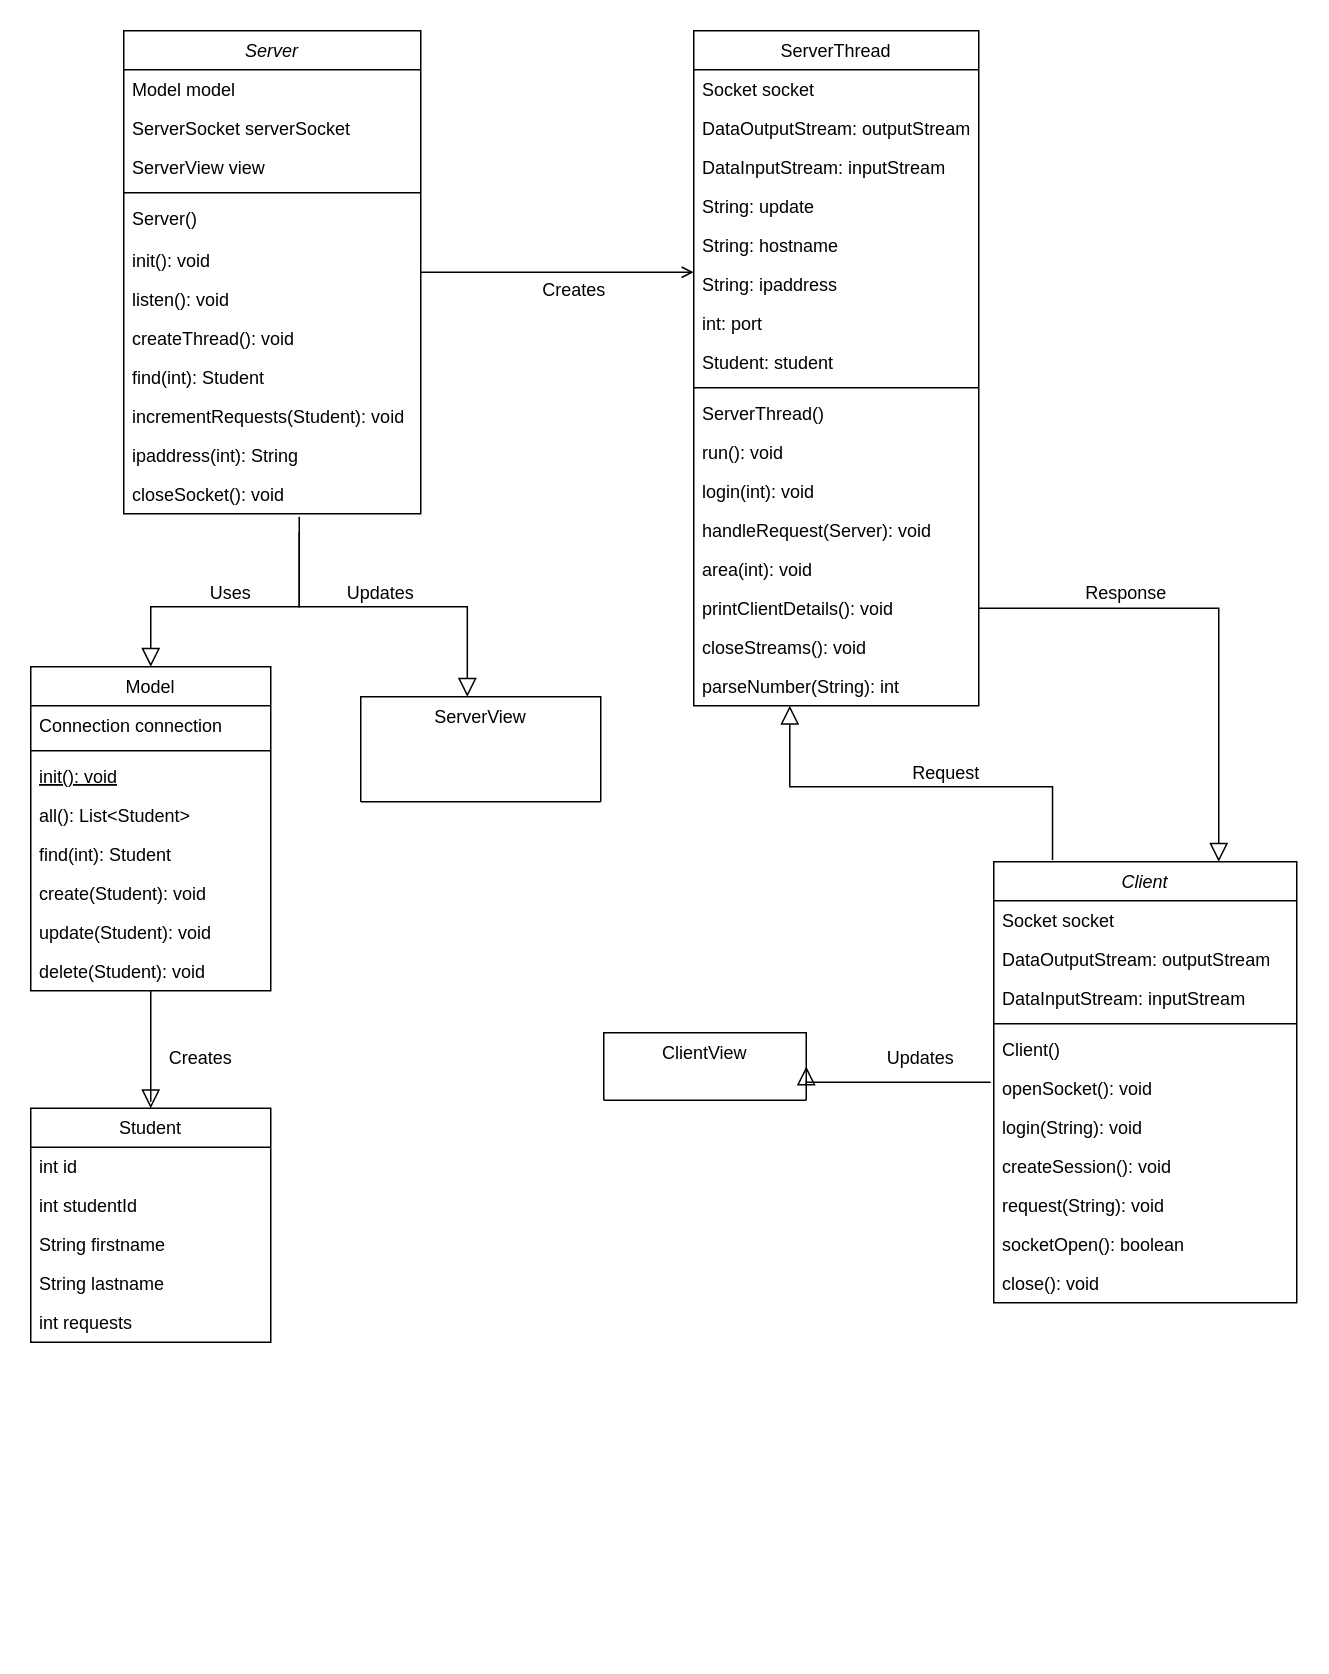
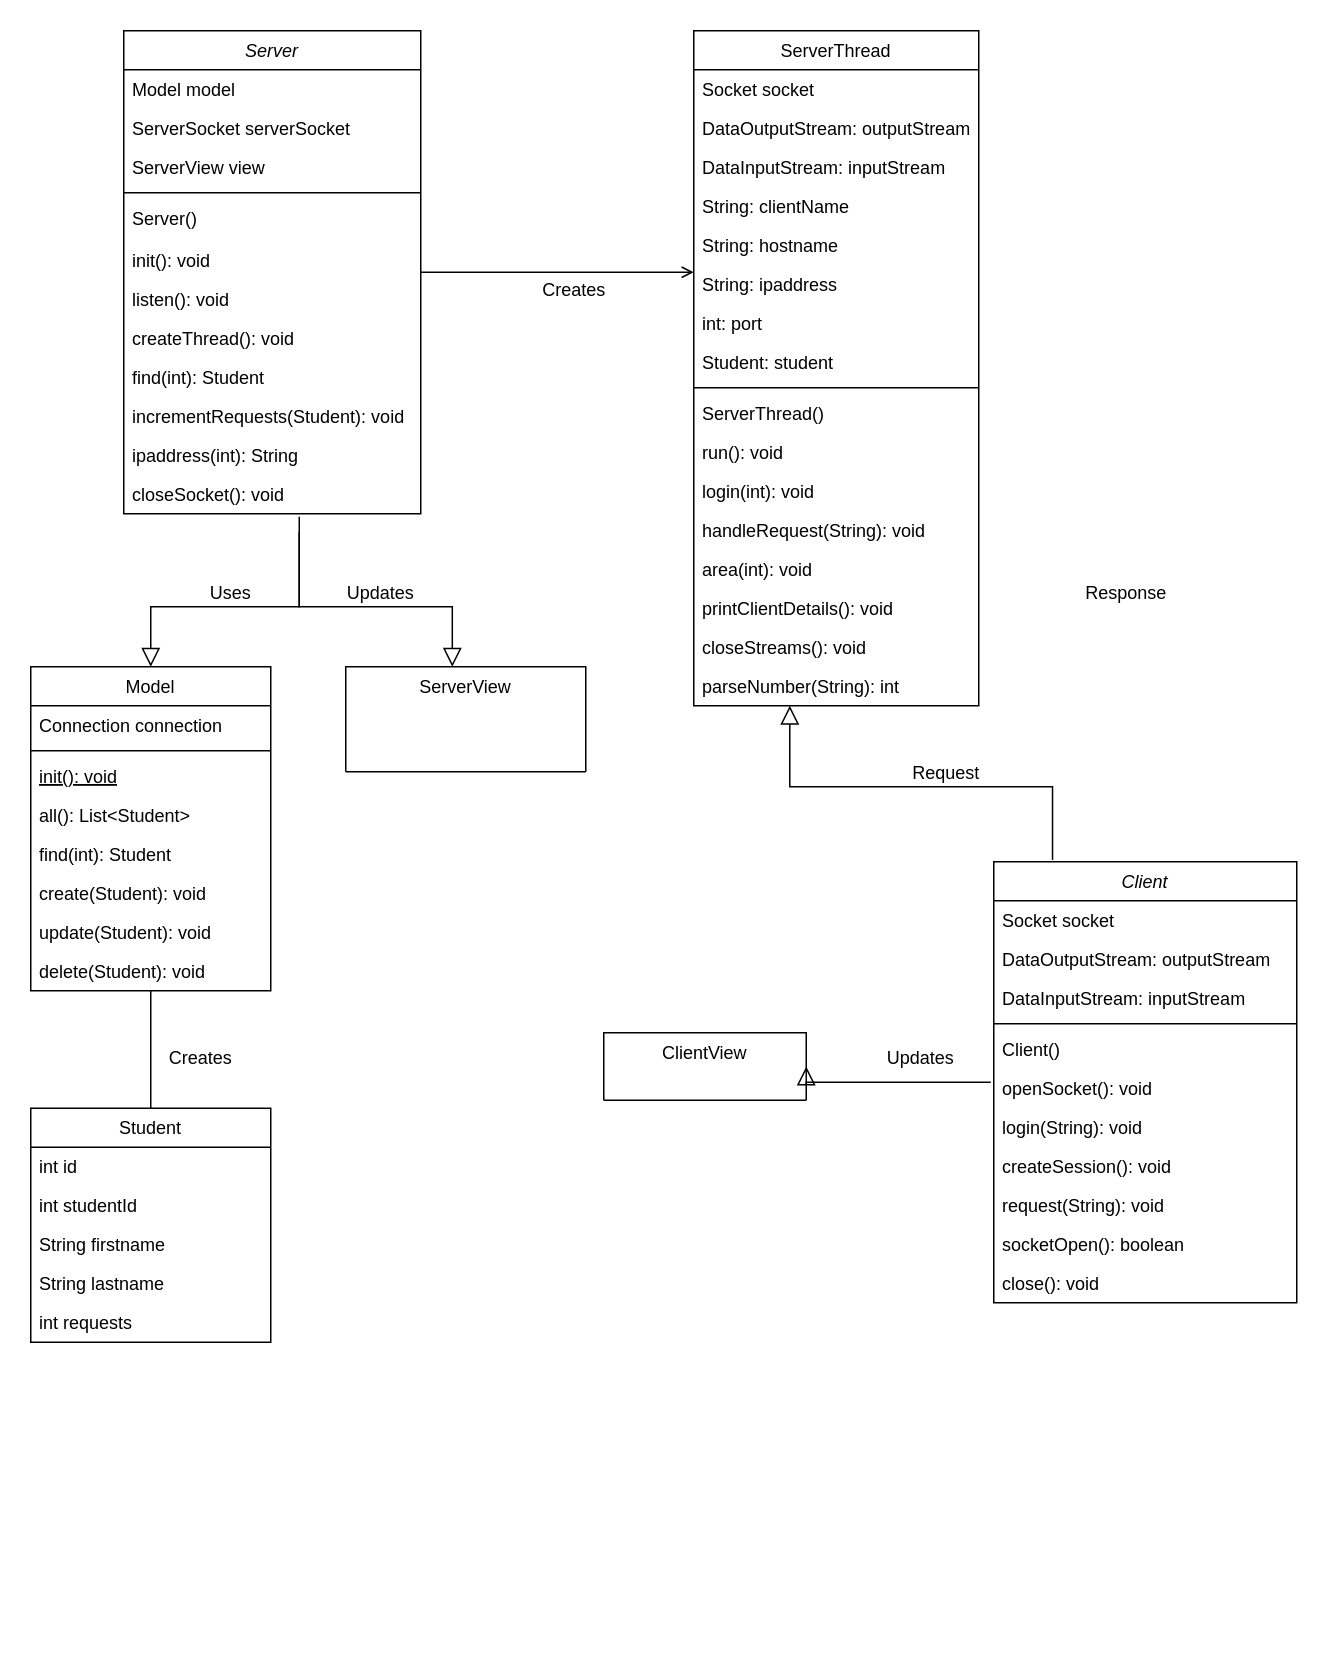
(766, 207) -> (781, 207)
(829, 531) -> (826, 531)
(1217, 608) -> none
(481, 749) -> (466, 719)
(151, 1100) -> (151, 1097)
